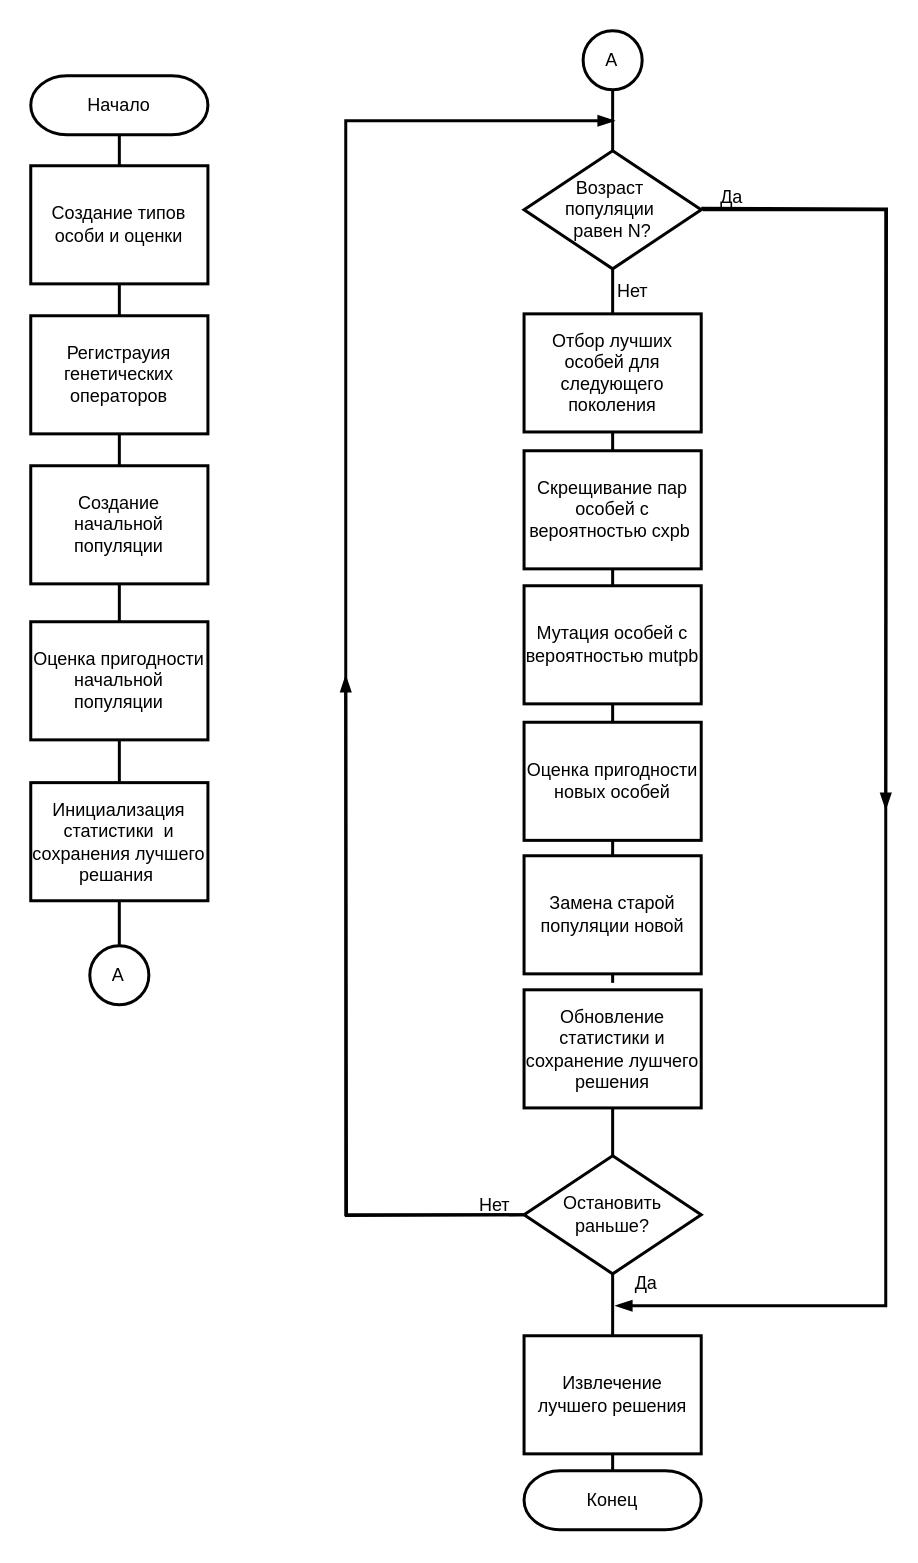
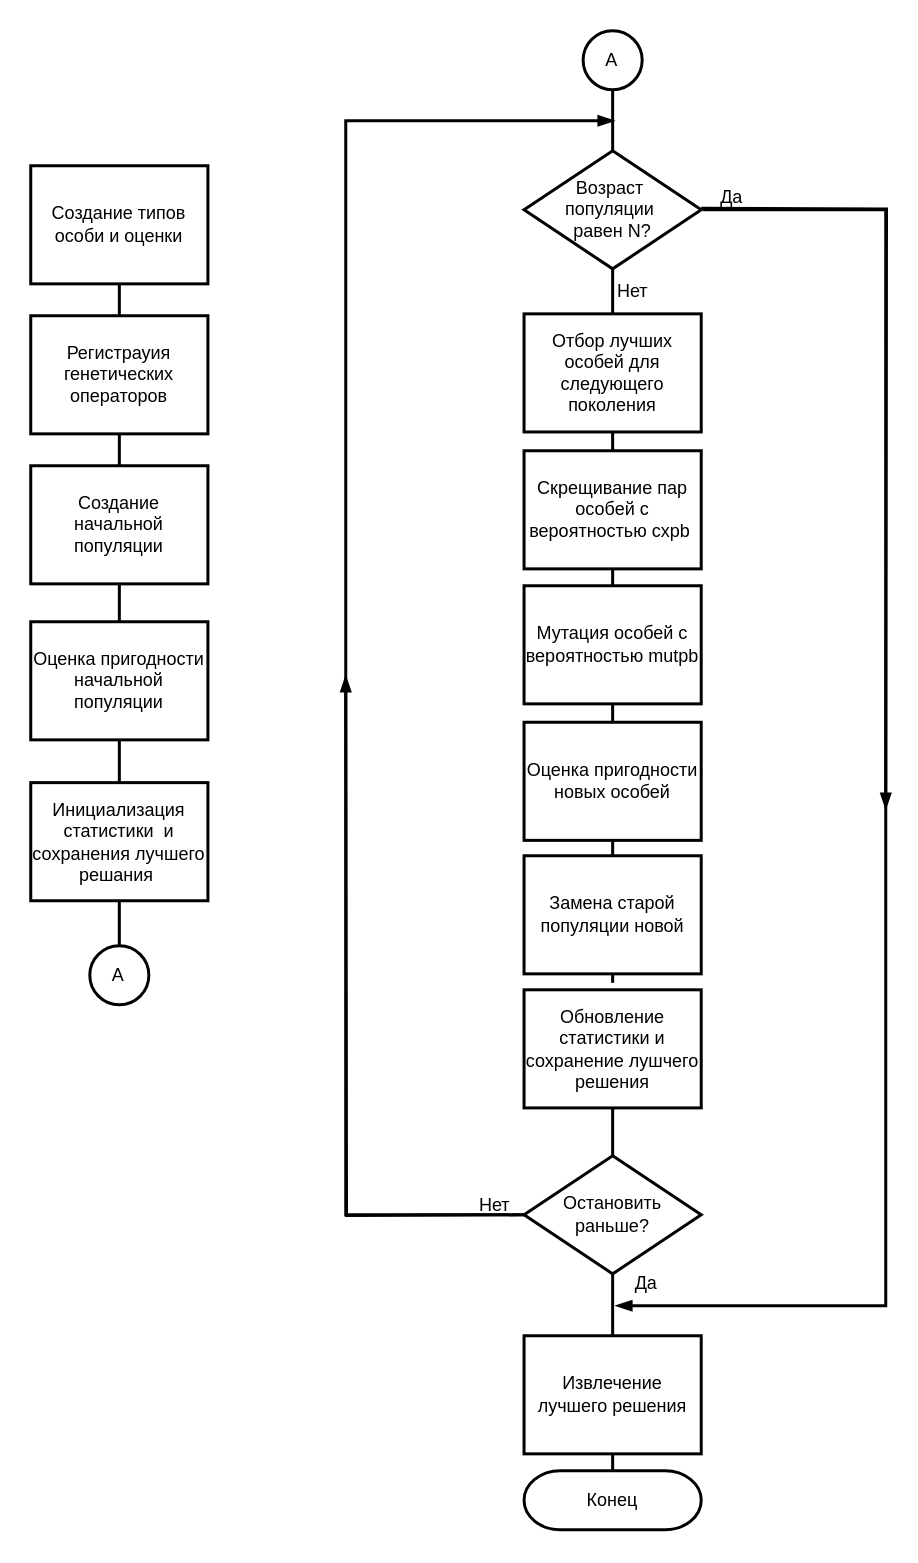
(119, 105) -> none
(119, 149) -> none
